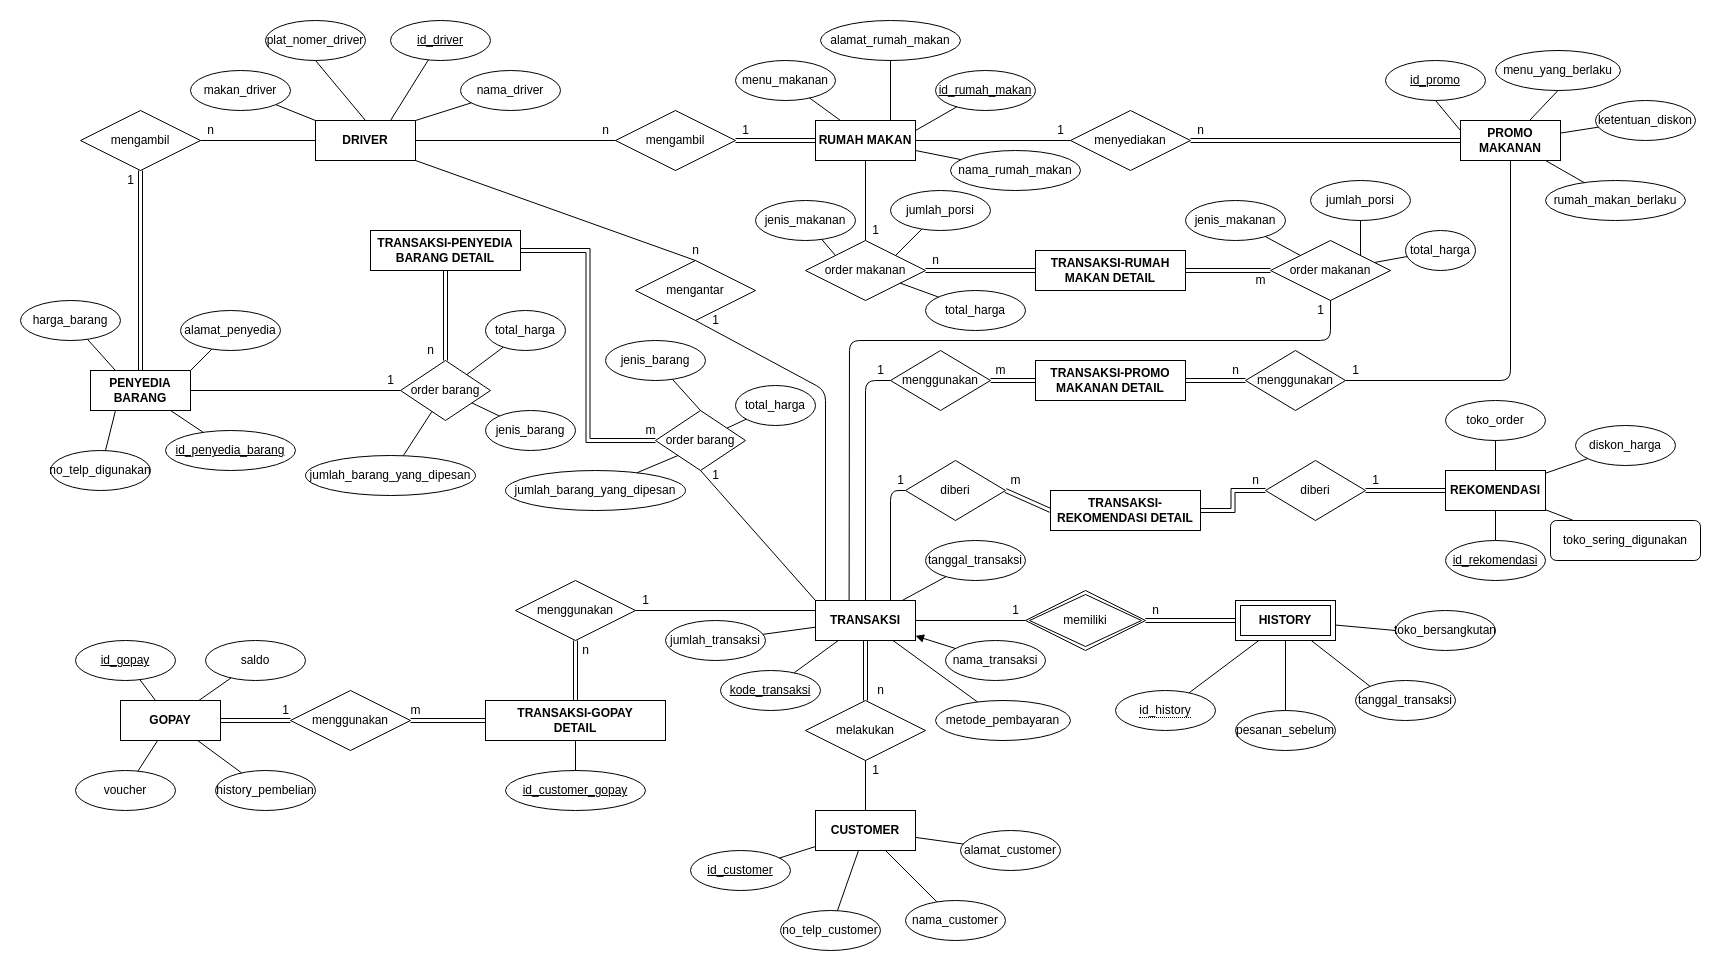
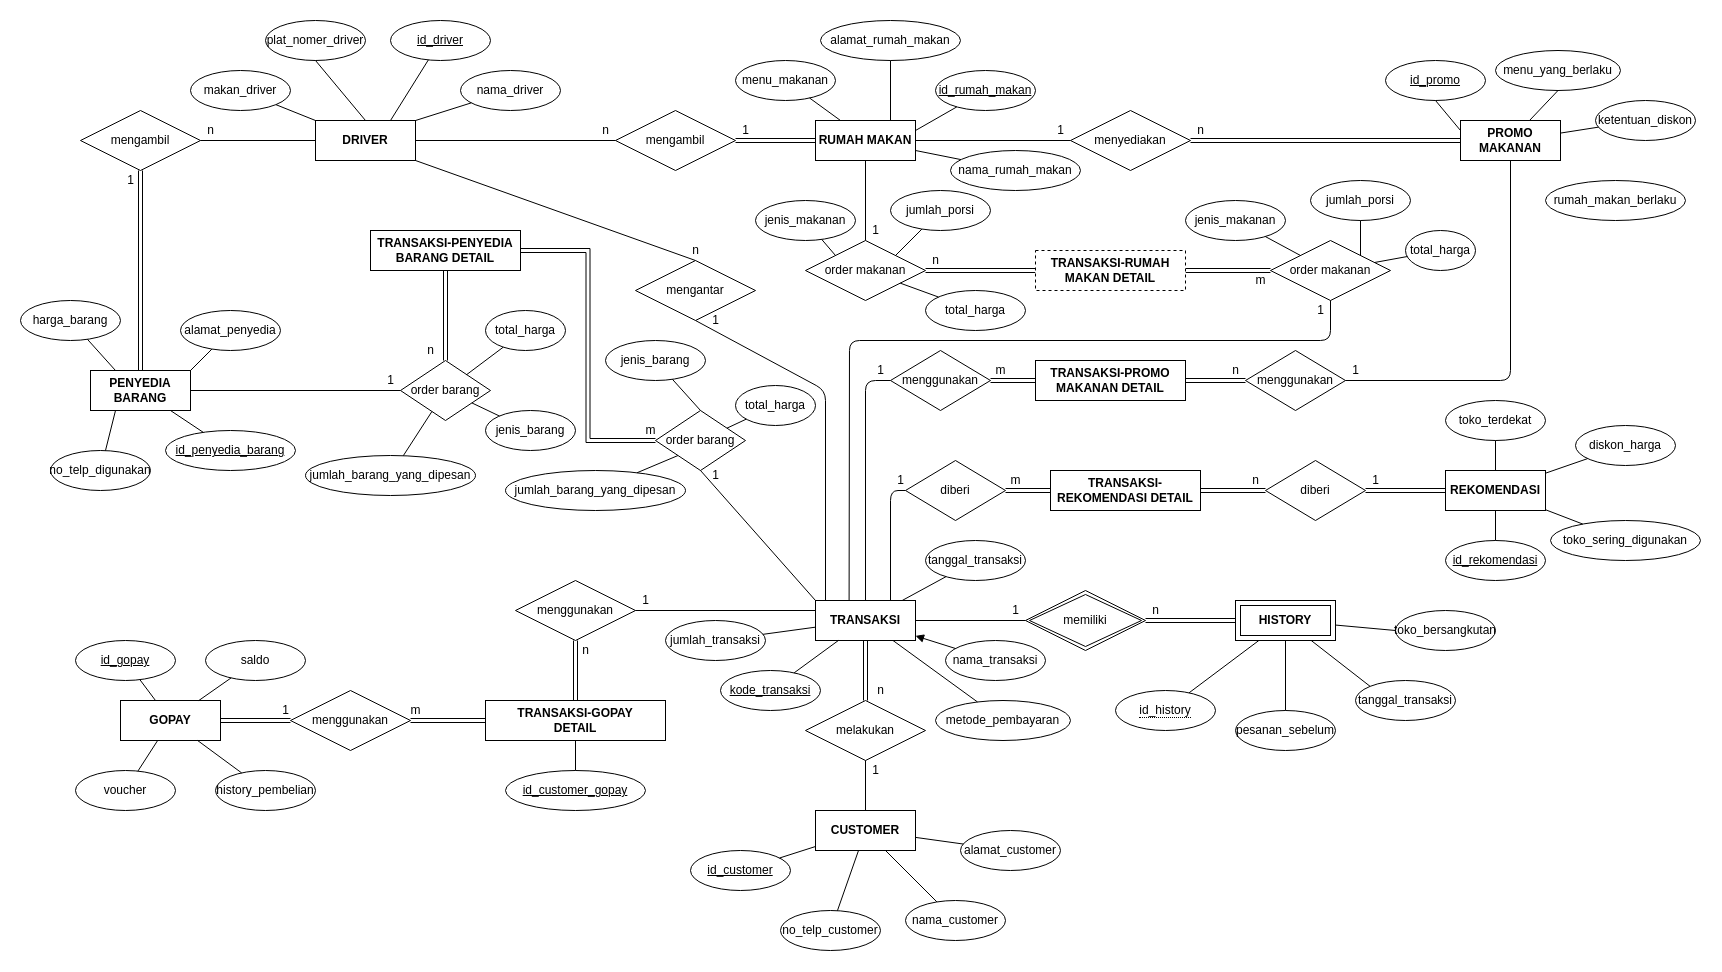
(1565, 172) -> none
(1111, 271) -> (1111, 271)
(1496, 421) -> (1496, 421)
(1126, 511) -> (1126, 491)
(1626, 541) -> (1626, 541)
